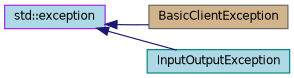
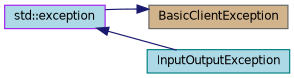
(133, 25) -> (121, 9)
